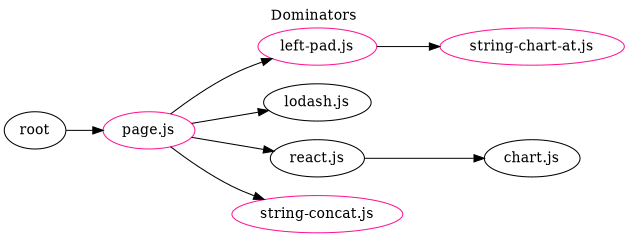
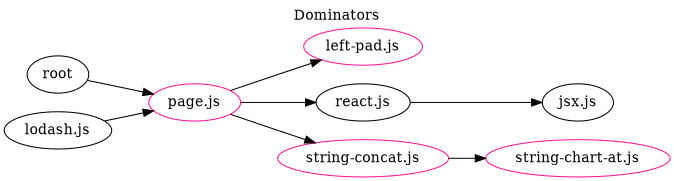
(403, 47) -> (462, 158)
(225, 118) -> (124, 117)
(532, 158) -> (578, 102)
